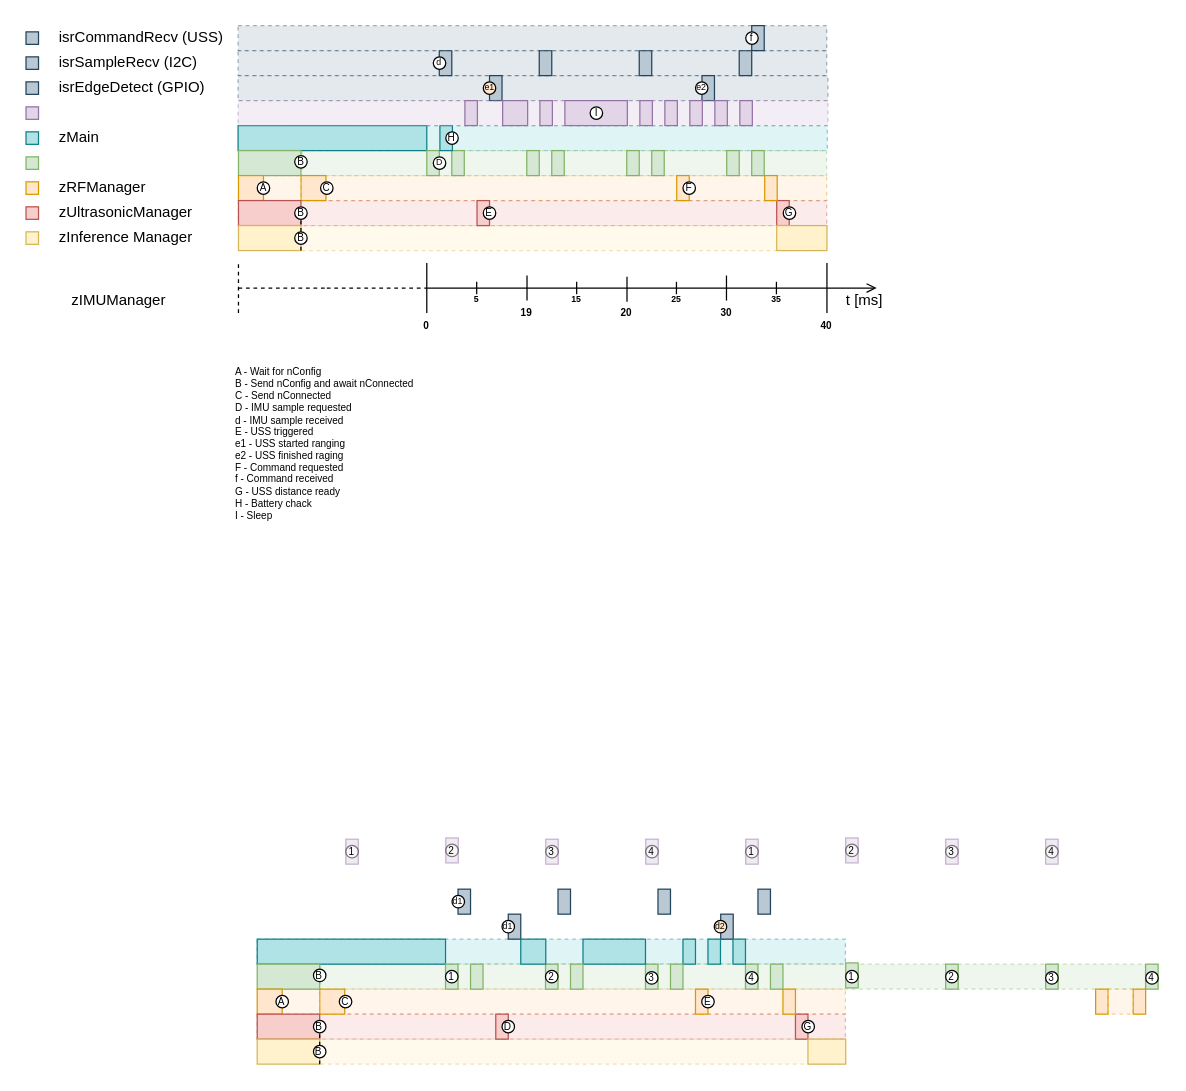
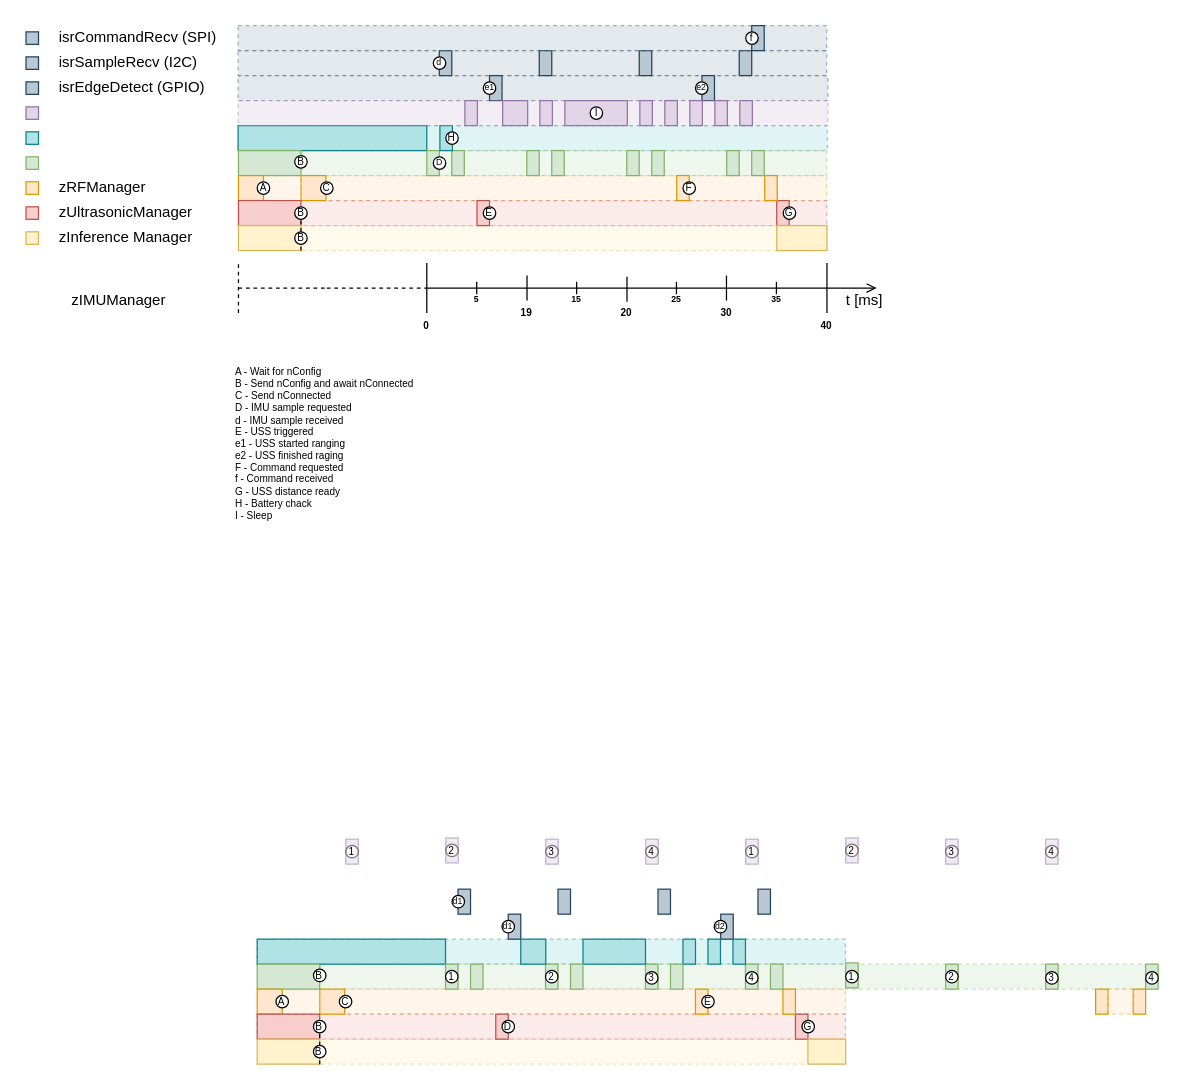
(139, 38) -> (139, 38)
(490, 88) -> (490, 88)
(110, 138) -> none
(721, 927) -> (721, 927)
